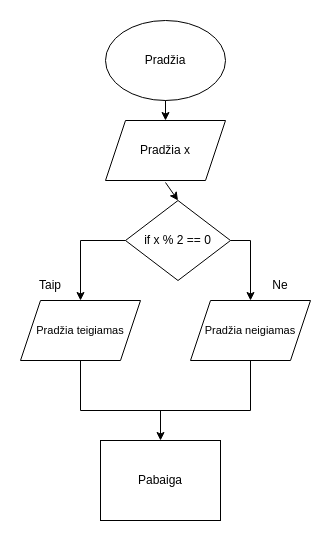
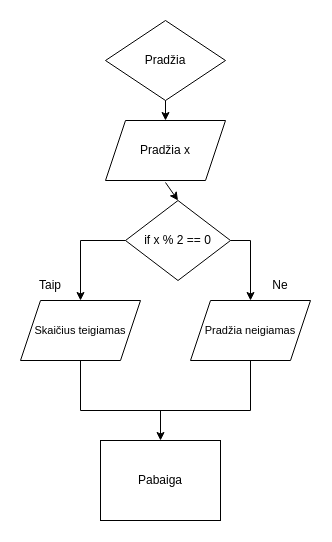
(166, 61) -> (166, 61)
(81, 331) -> (81, 331)
